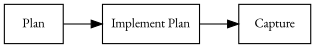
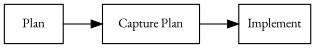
(151, 24) -> (151, 24)
(275, 24) -> (275, 24)
